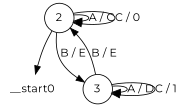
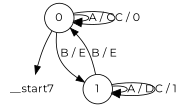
(59, 18) -> (59, 18)
(32, 89) -> (32, 89)
(98, 89) -> (98, 89)
